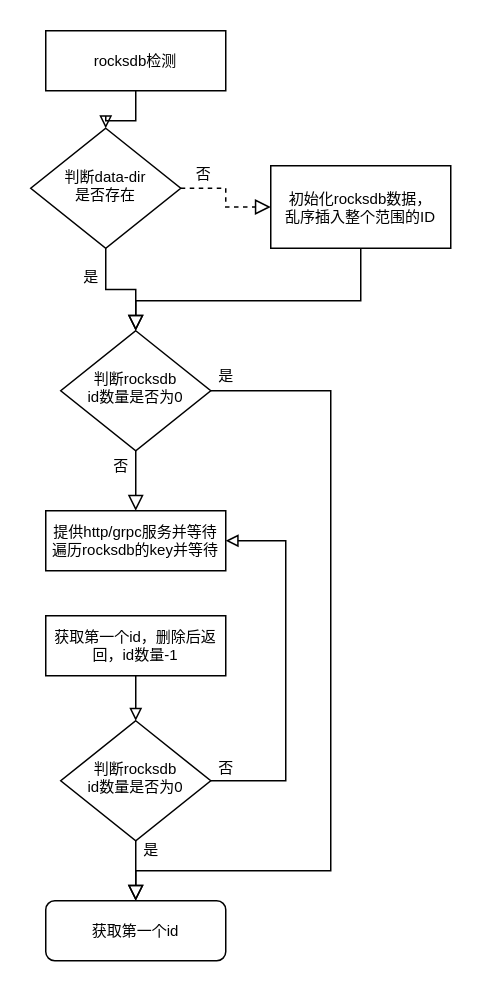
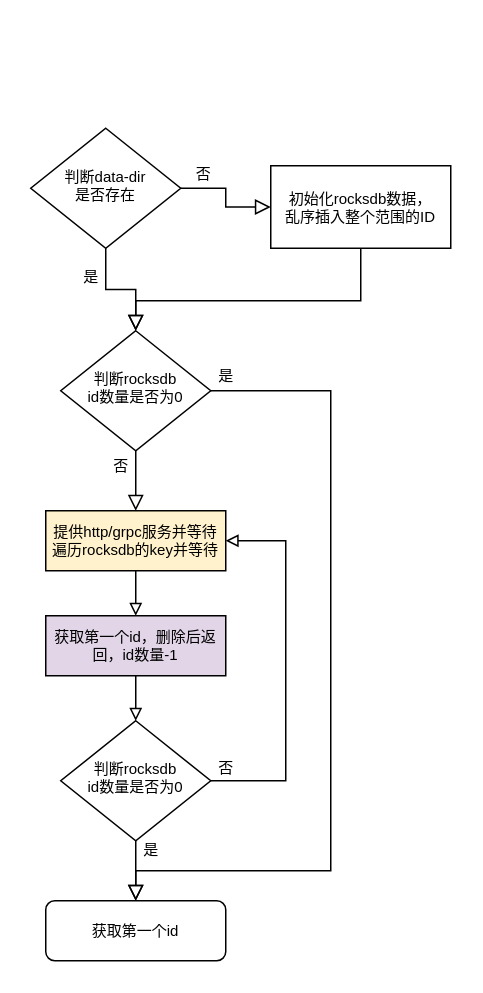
(136, 61) -> none
(134, 121) -> none
(226, 188) -> (226, 188)
(136, 541) -> (136, 541)
none -> (136, 600)
(136, 646) -> (136, 646)
